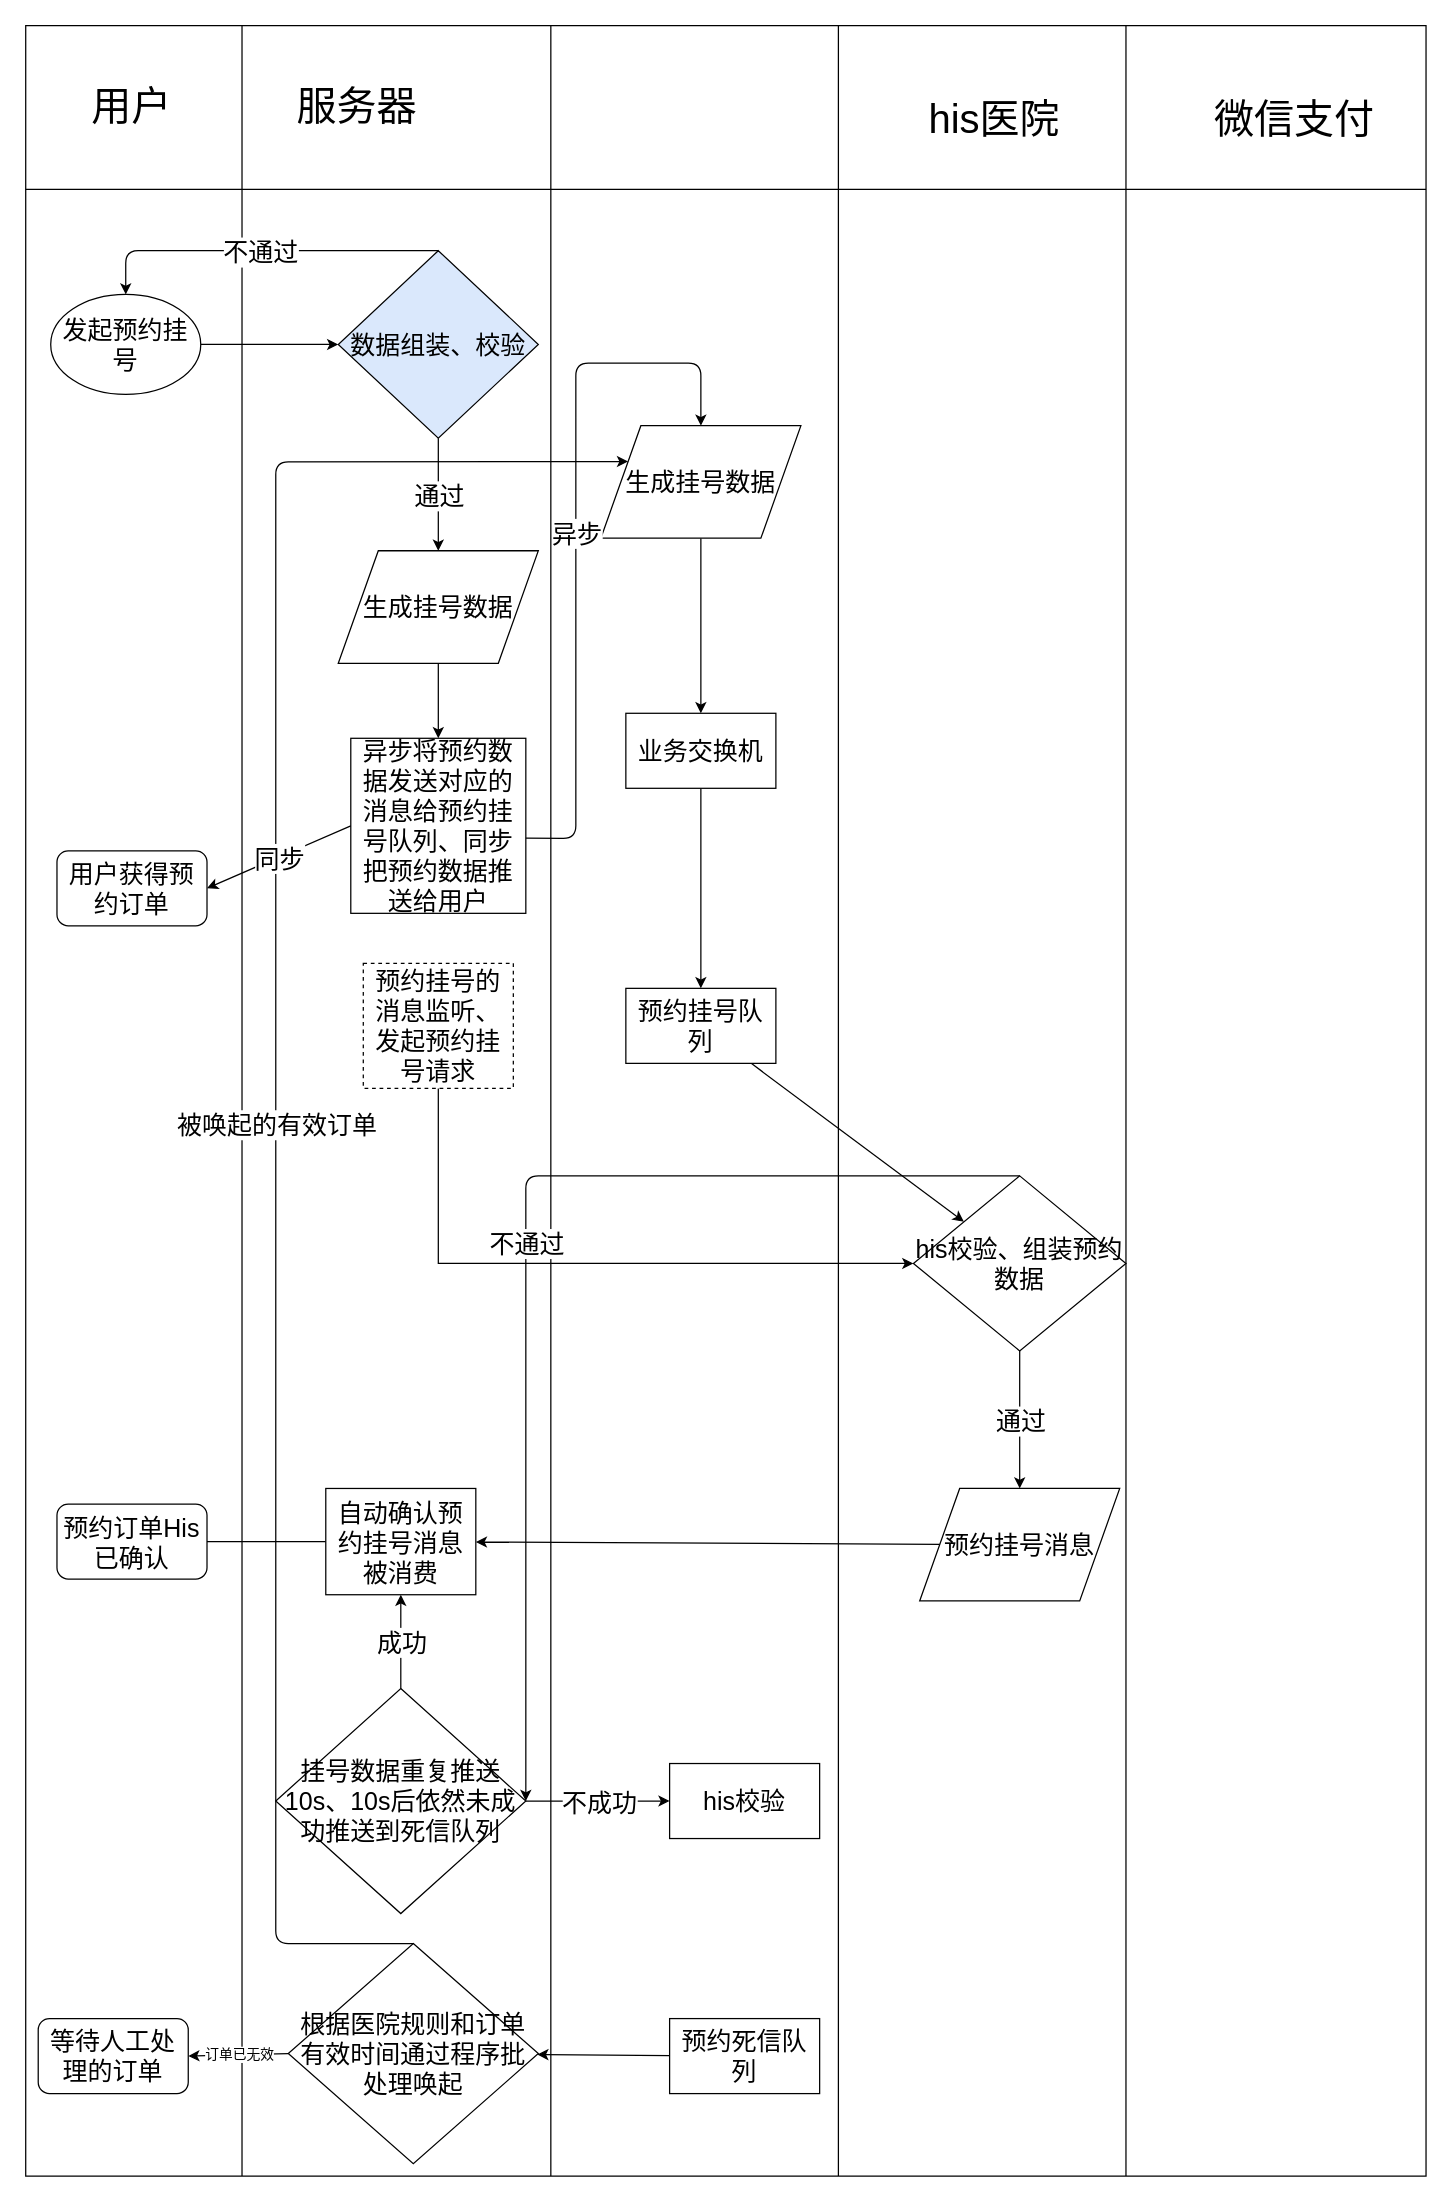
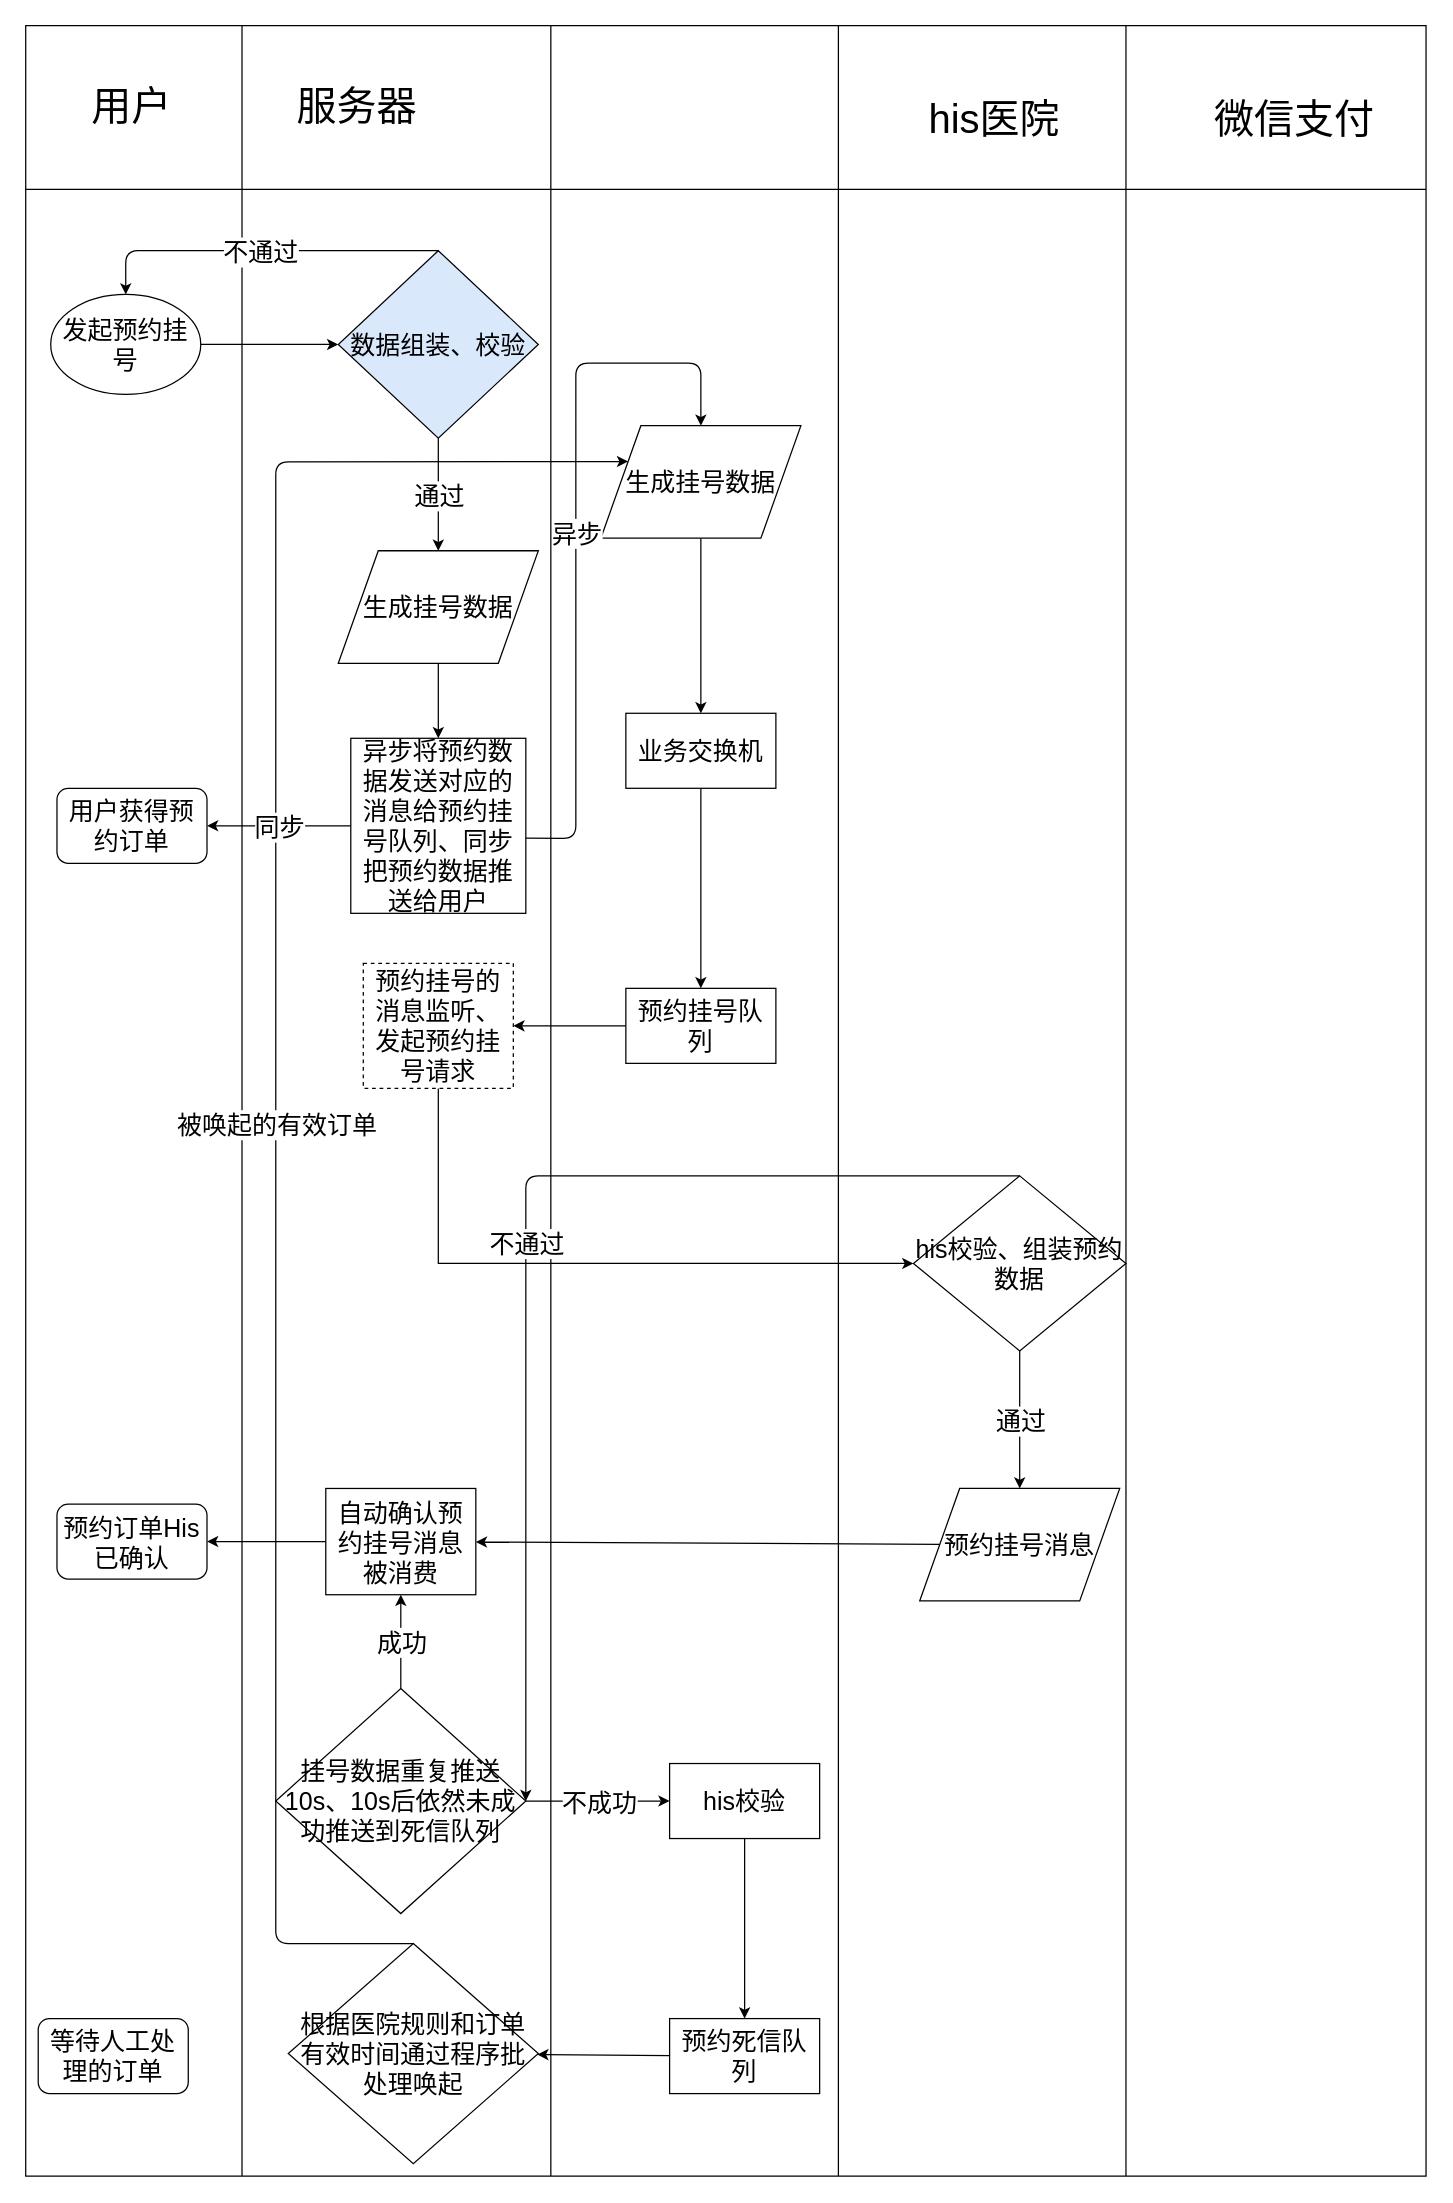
(132, 888) -> (132, 826)
(824, 1118) -> (573, 1026)
(213, 1541) -> (217, 1541)
none -> (744, 1924)
(244, 2054) -> none
